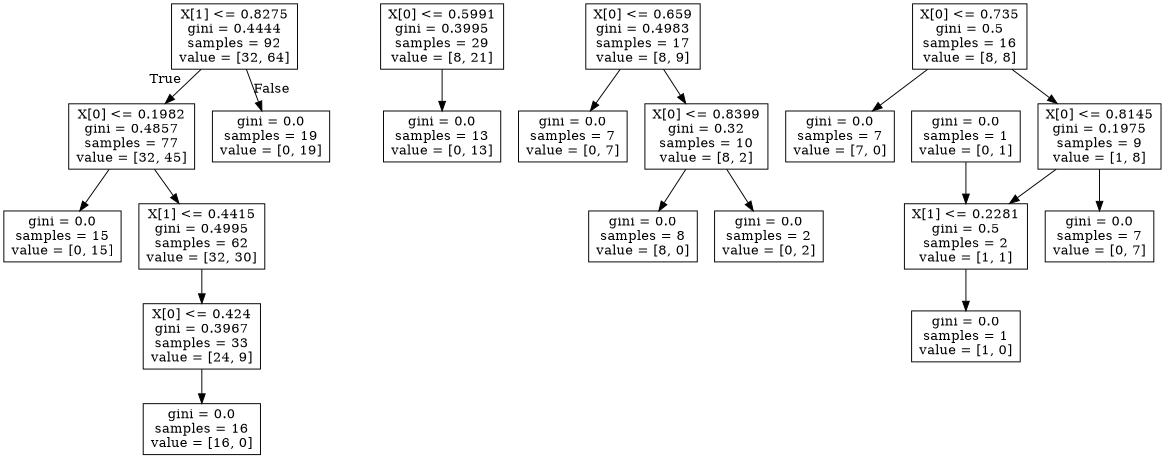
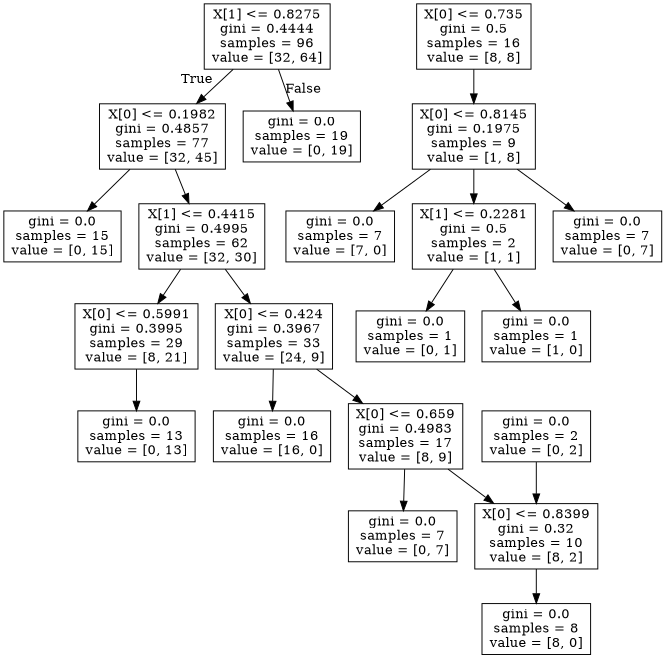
(235, 37) -> (267, 37)
(904, 87) -> (406, 187)
(966, 178) -> (442, 286)
(737, 186) -> (536, 478)
none -> (172, 282)
none -> (336, 383)
